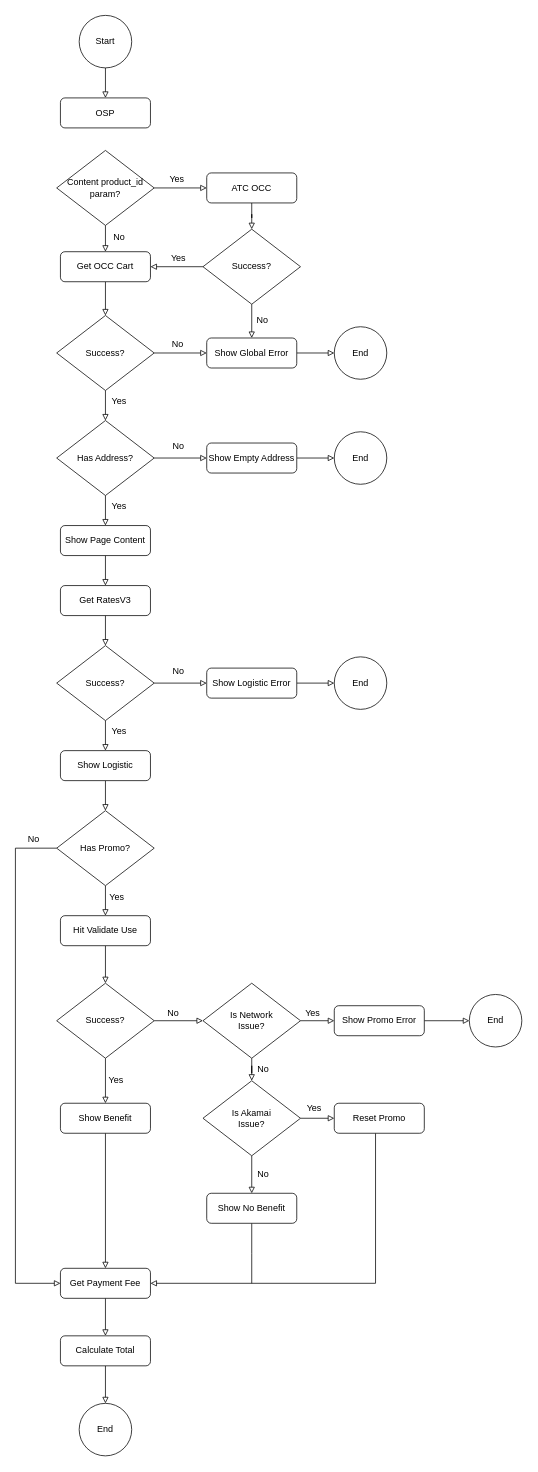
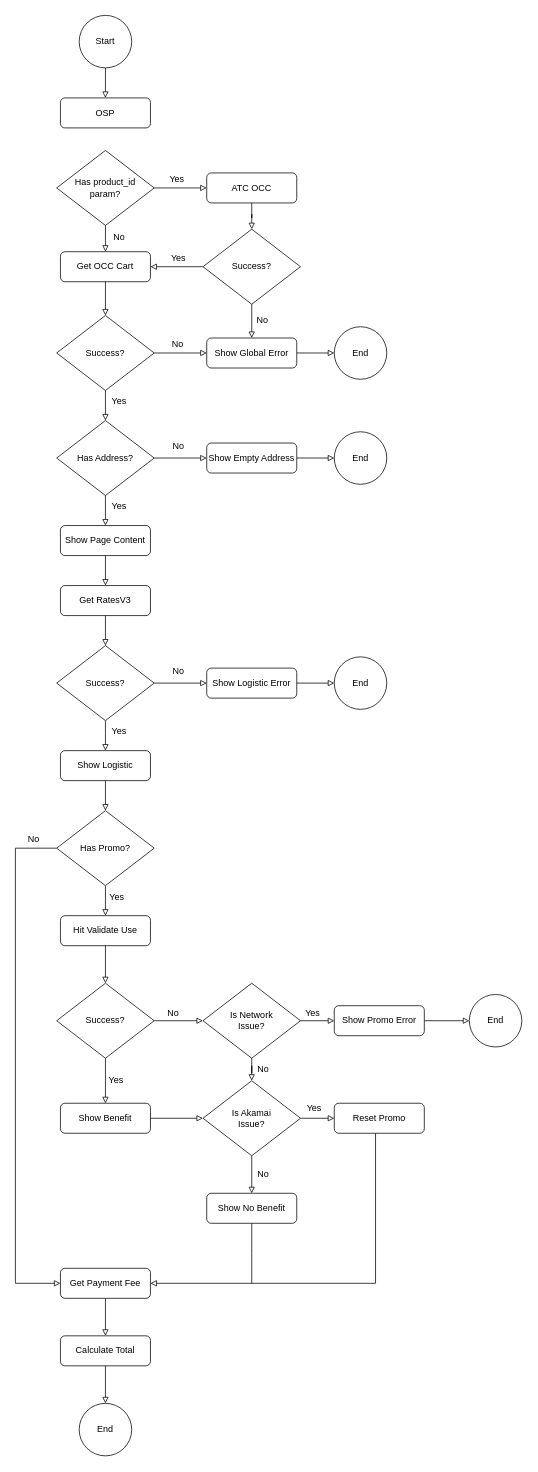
(105, 188) -> (105, 188)
(105, 1197) -> (174, 1118)
